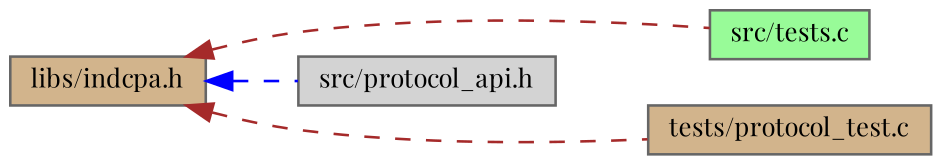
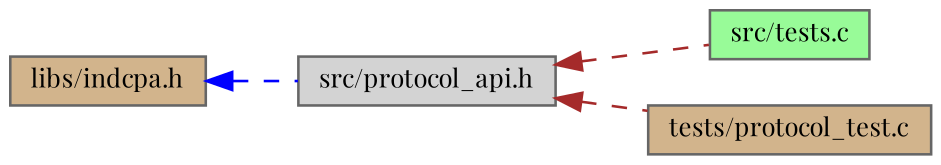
(460, 21) -> (645, 53)
(429, 140) -> (614, 106)
